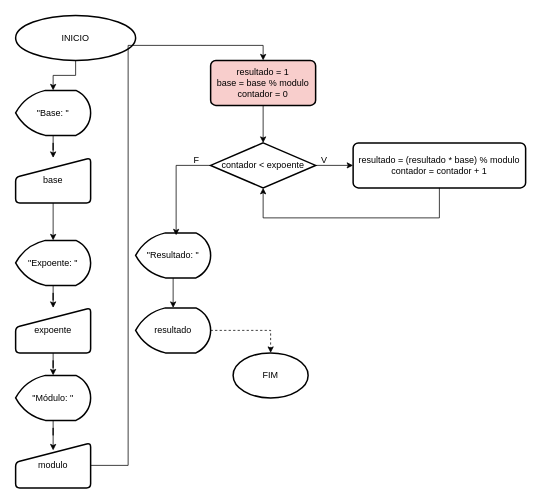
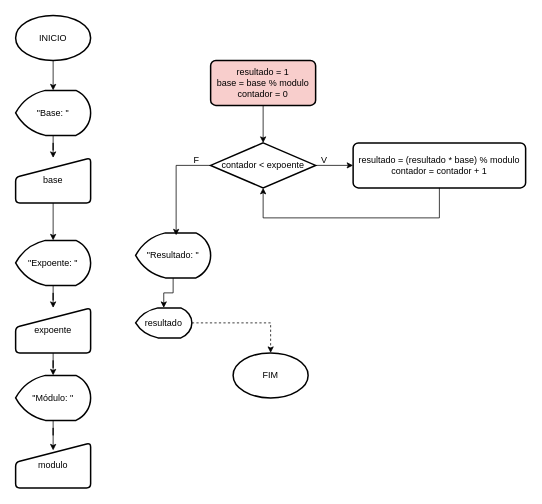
(75, 38) -> (53, 38)
(197, 45) -> none
(173, 330) -> (164, 323)
